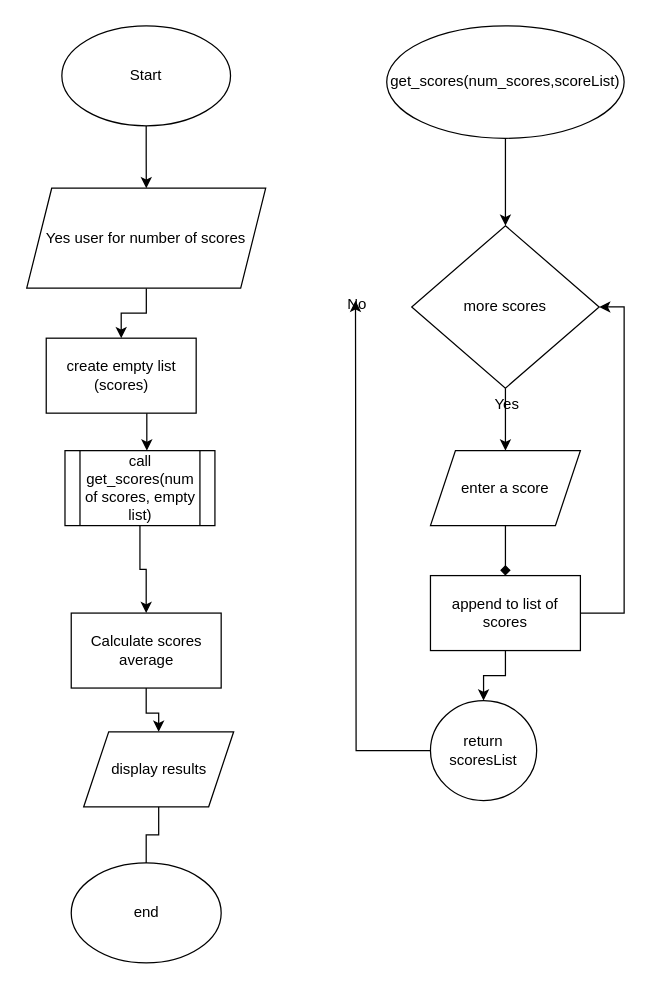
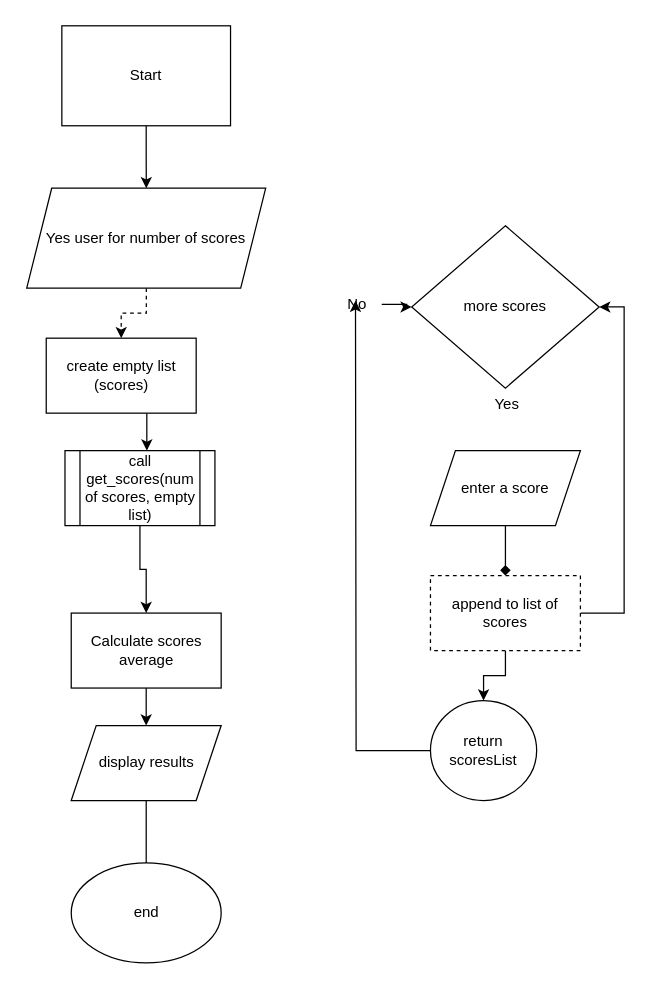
(146, 76) -> (146, 76)
(506, 82) -> none
(506, 177) -> none
none -> (396, 304)
(137, 313) -> (137, 313)
(506, 415) -> none
(506, 613) -> (506, 613)
(159, 769) -> (146, 763)
